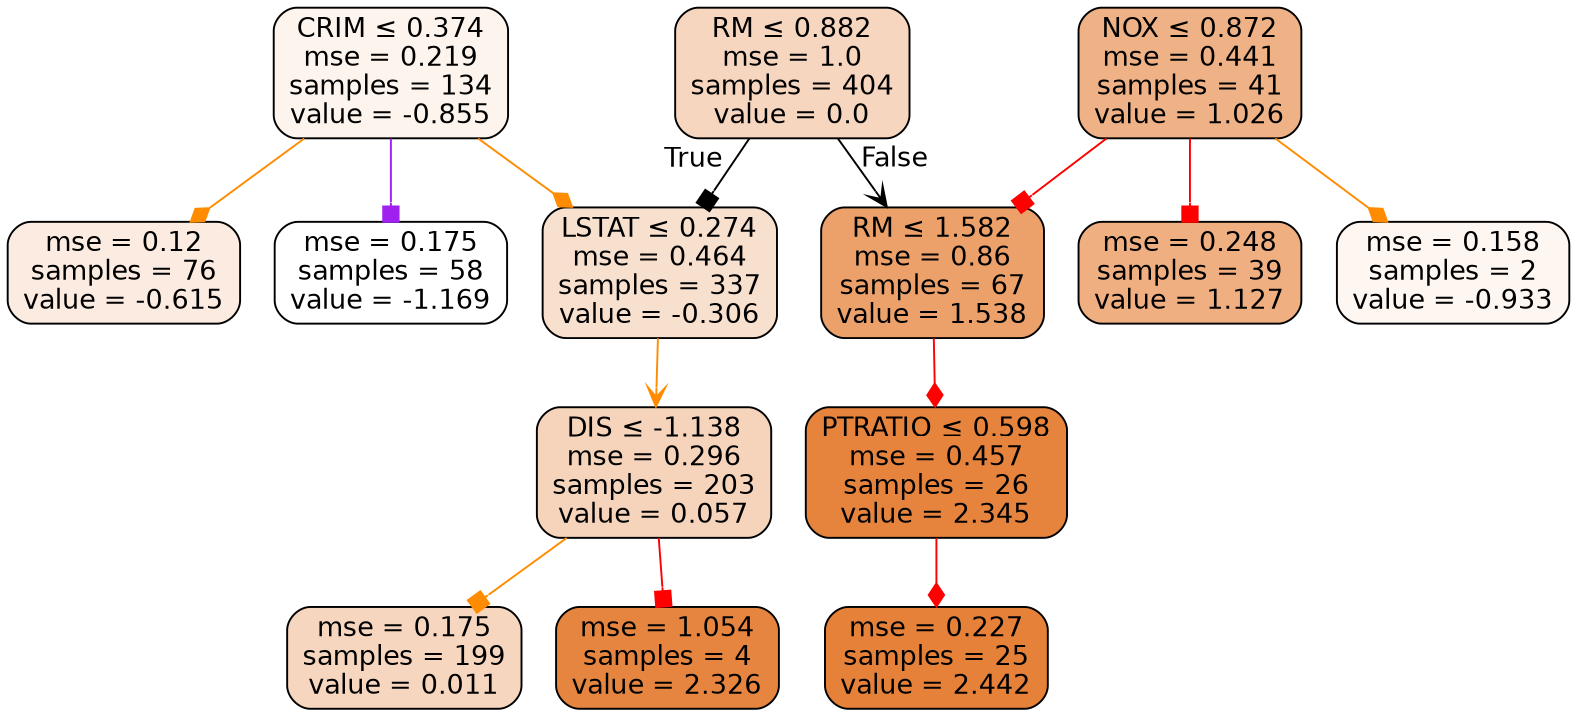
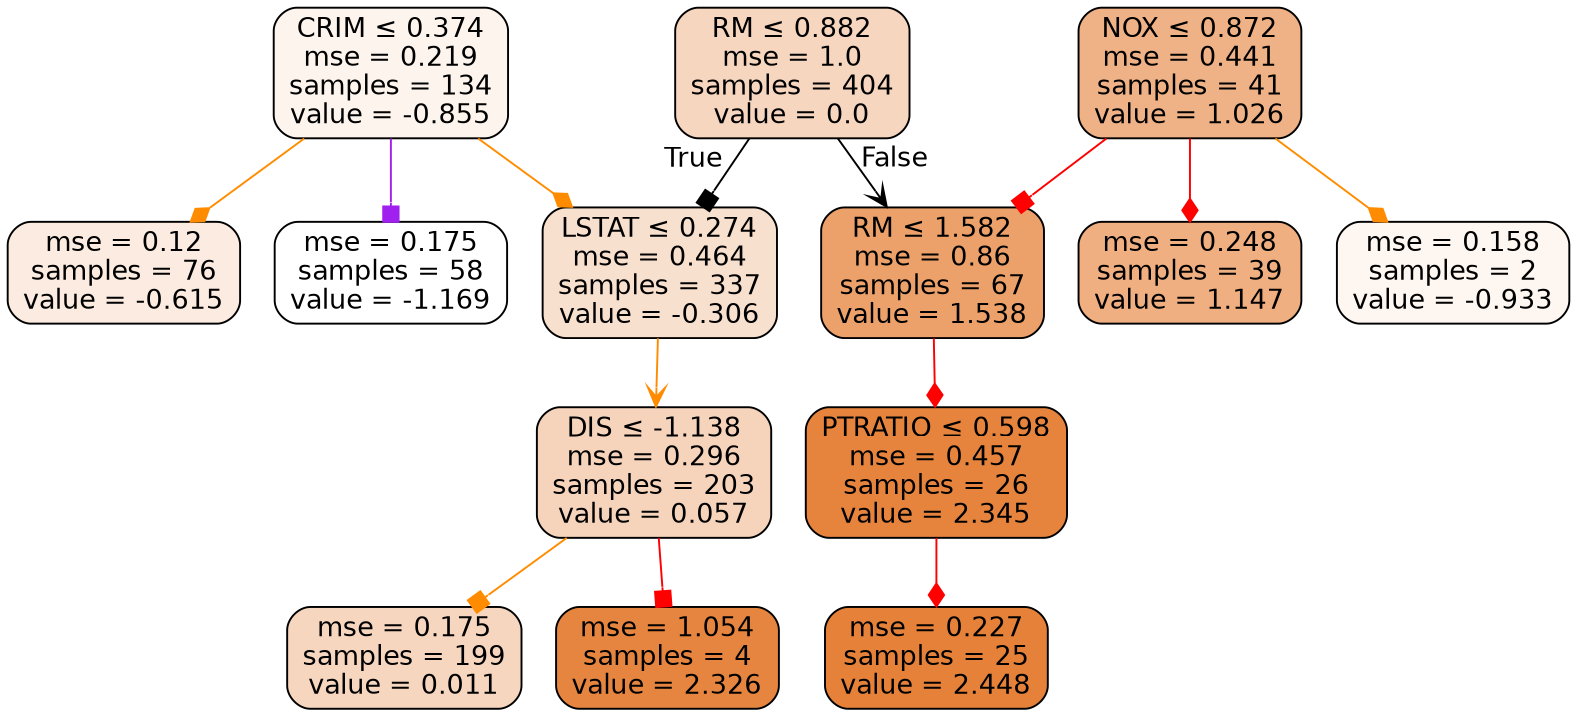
(1190, 170) -> (1190, 169)
(1190, 301) -> (1190, 301)
(936, 686) -> (936, 686)
